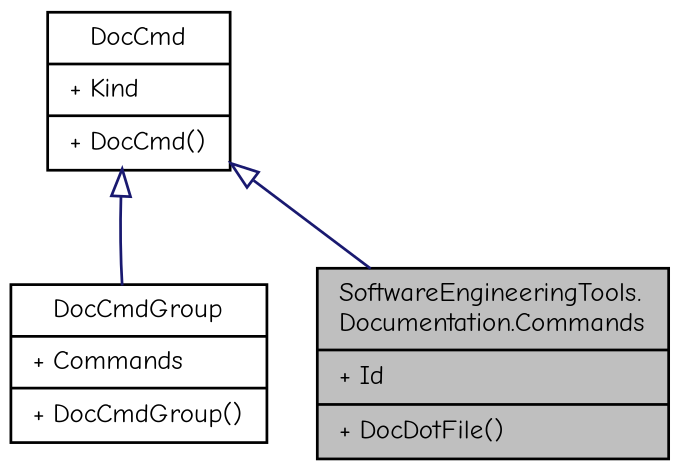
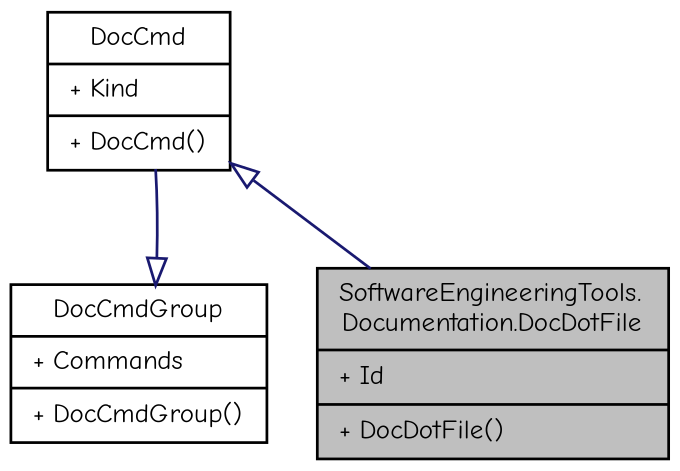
(121, 241) -> (157, 213)
(493, 323) -> (493, 323)
